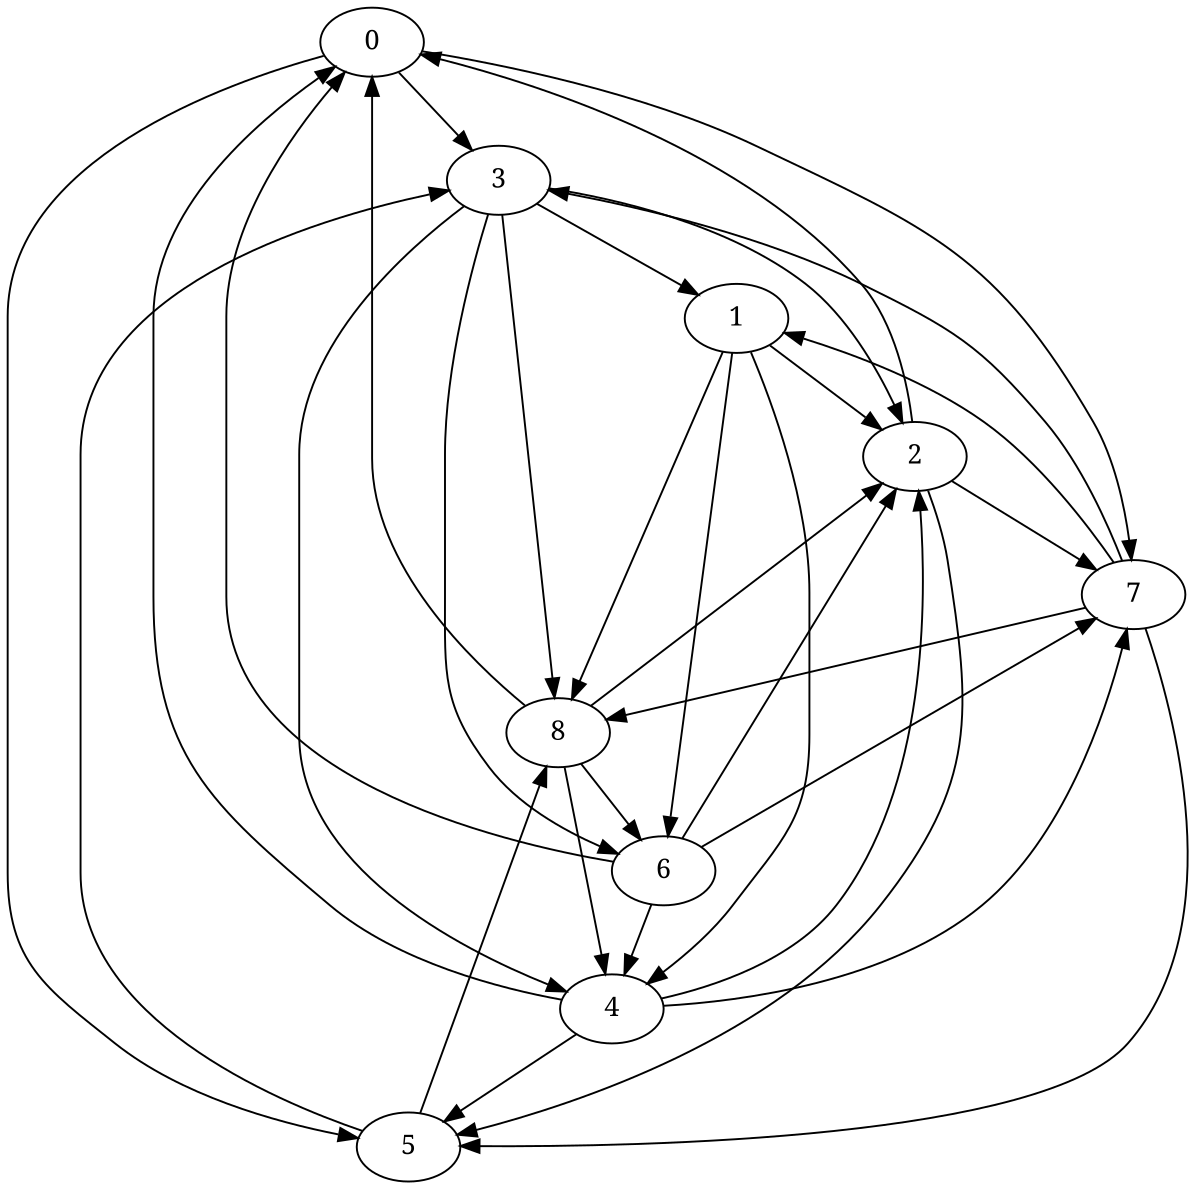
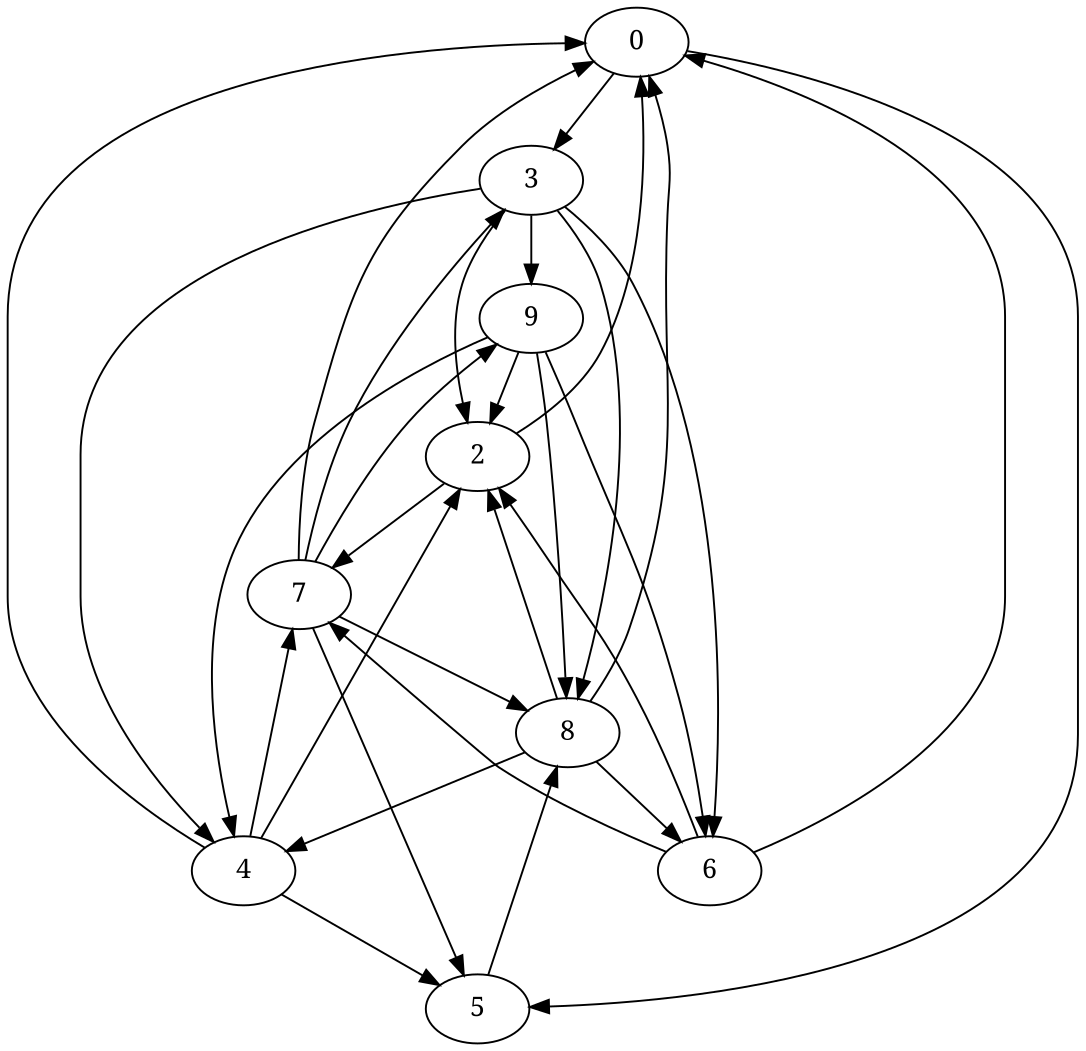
(856, 194) -> (365, 272)
(737, 318) -> (531, 318)
(81, 632) -> none
(870, 917) -> none
(641, 930) -> none
